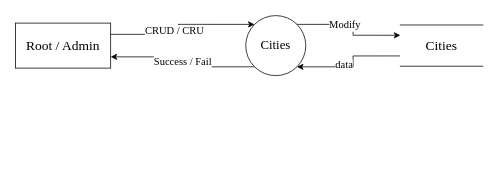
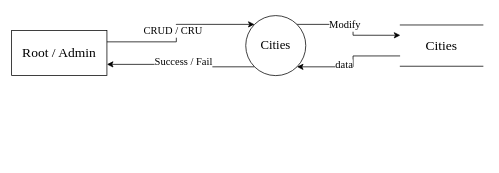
(63, 45) -> (59, 53)
